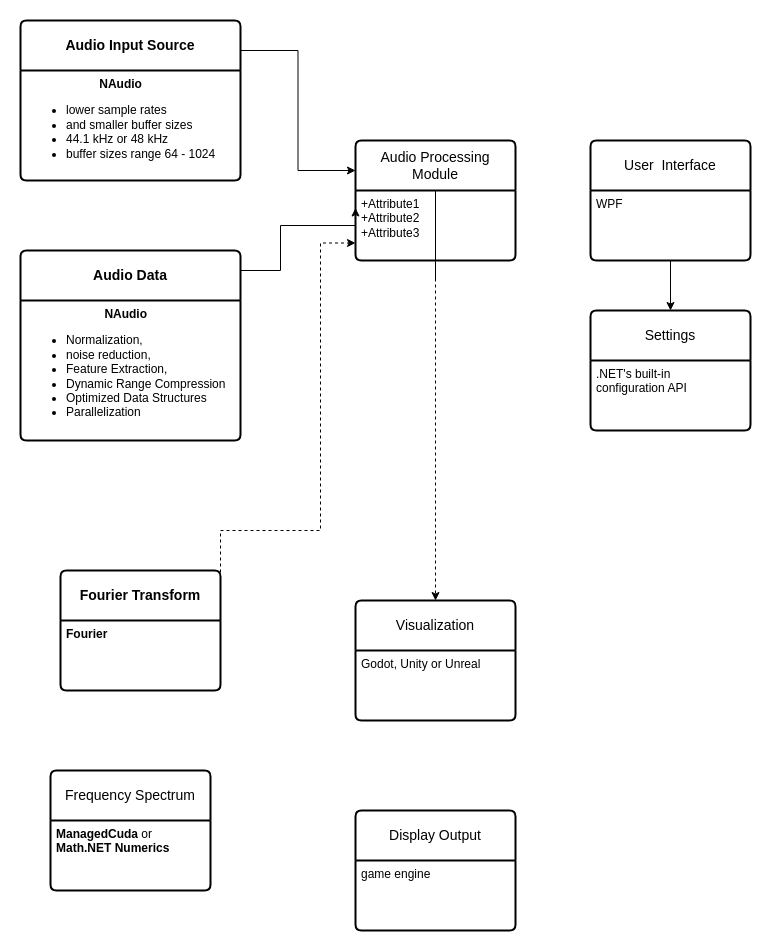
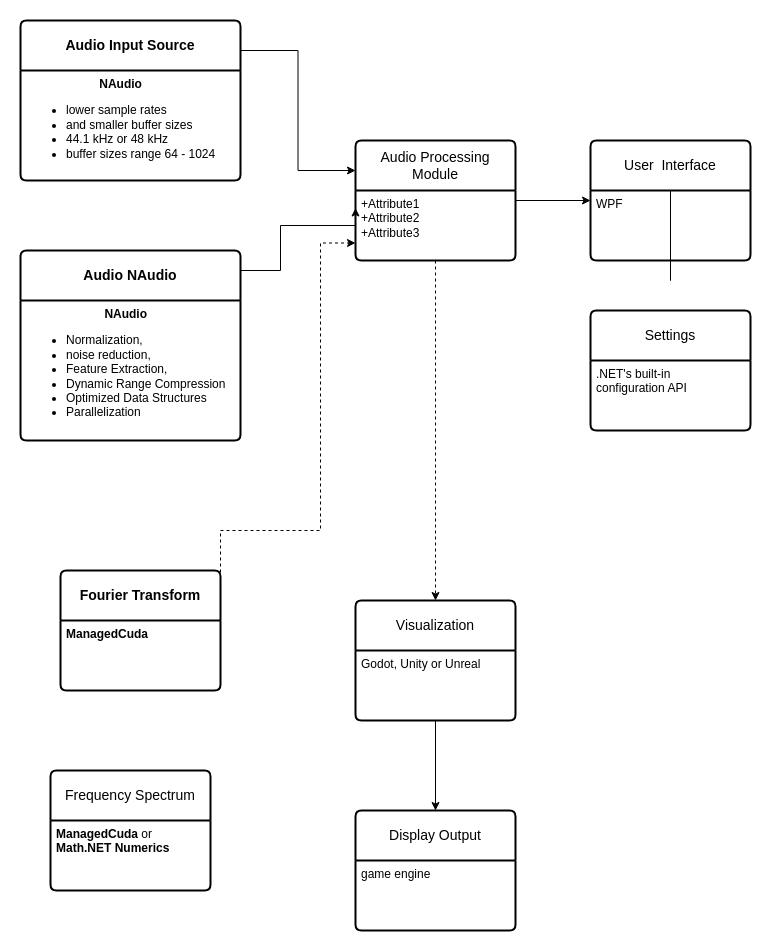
(436, 225) -> (550, 201)
(131, 276) -> (131, 276)
(671, 291) -> (671, 225)
(88, 635) -> (103, 635)
none -> (436, 763)
